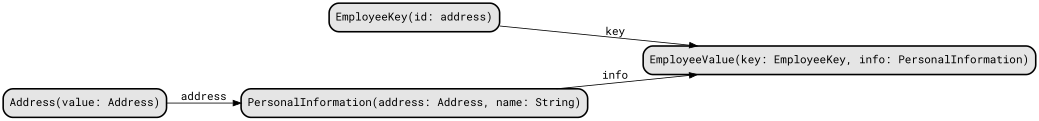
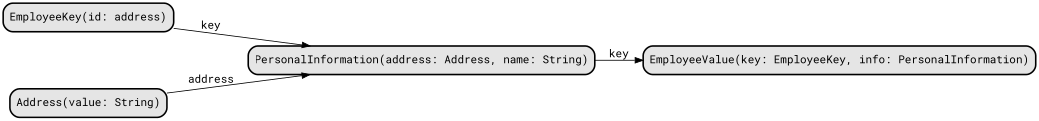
(595, 36) -> (238, 37)
(615, 76) -> (619, 54)
(85, 103) -> (88, 103)
